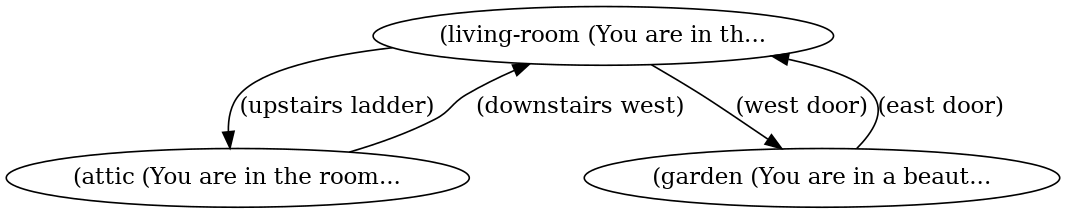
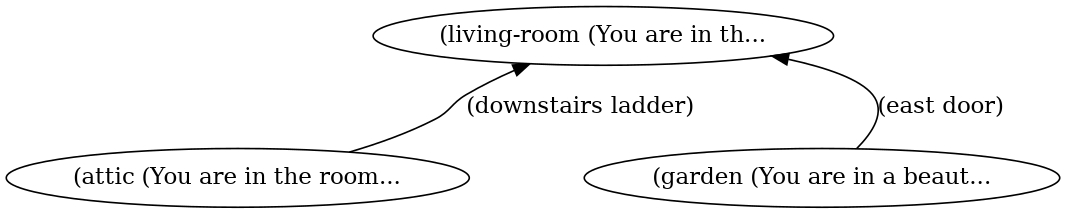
(293, 67) -> none
(710, 101) -> none
(580, 107) -> (580, 107)
